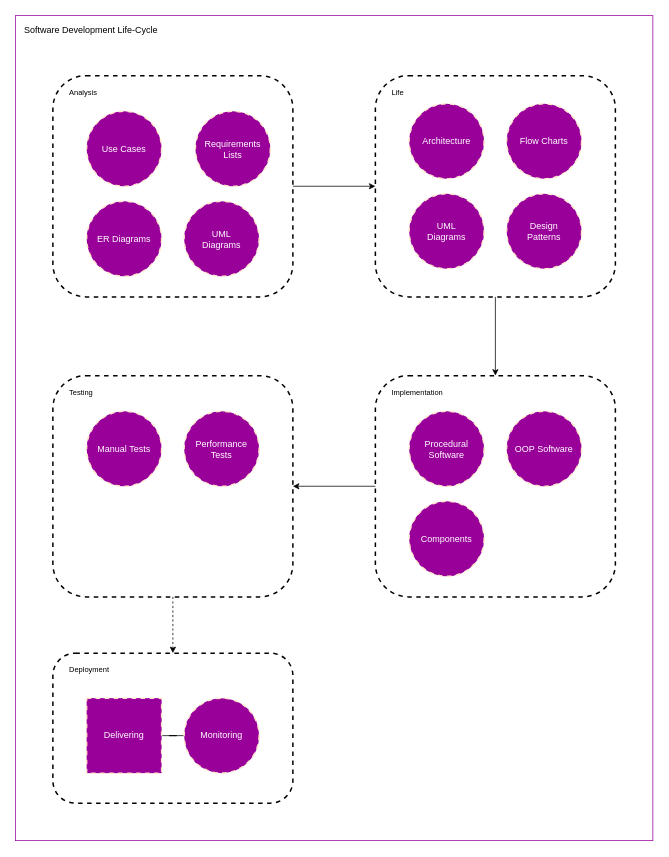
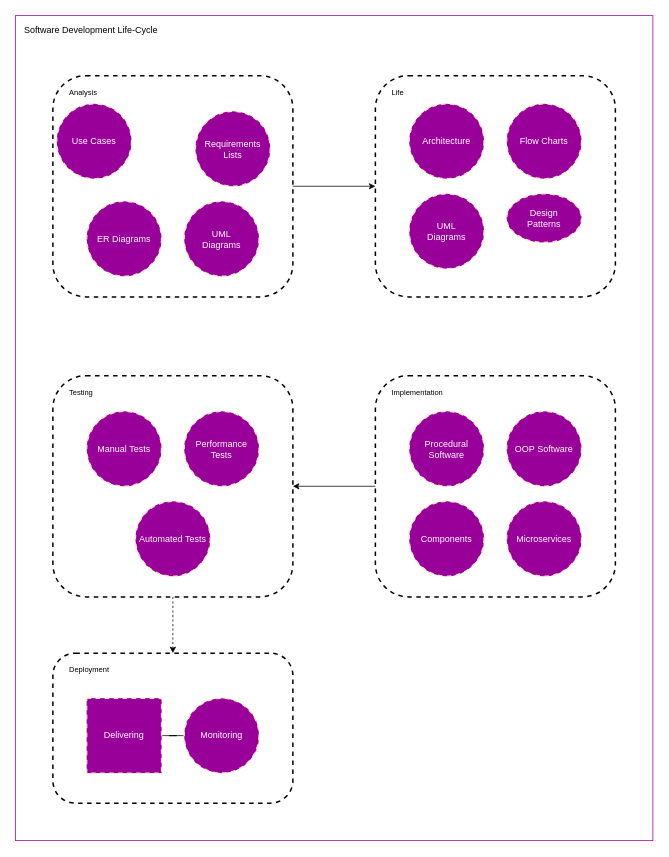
(124, 149) -> (94, 141)
(544, 231) -> (544, 218)
(495, 333) -> none
none -> (173, 539)
none -> (544, 539)
